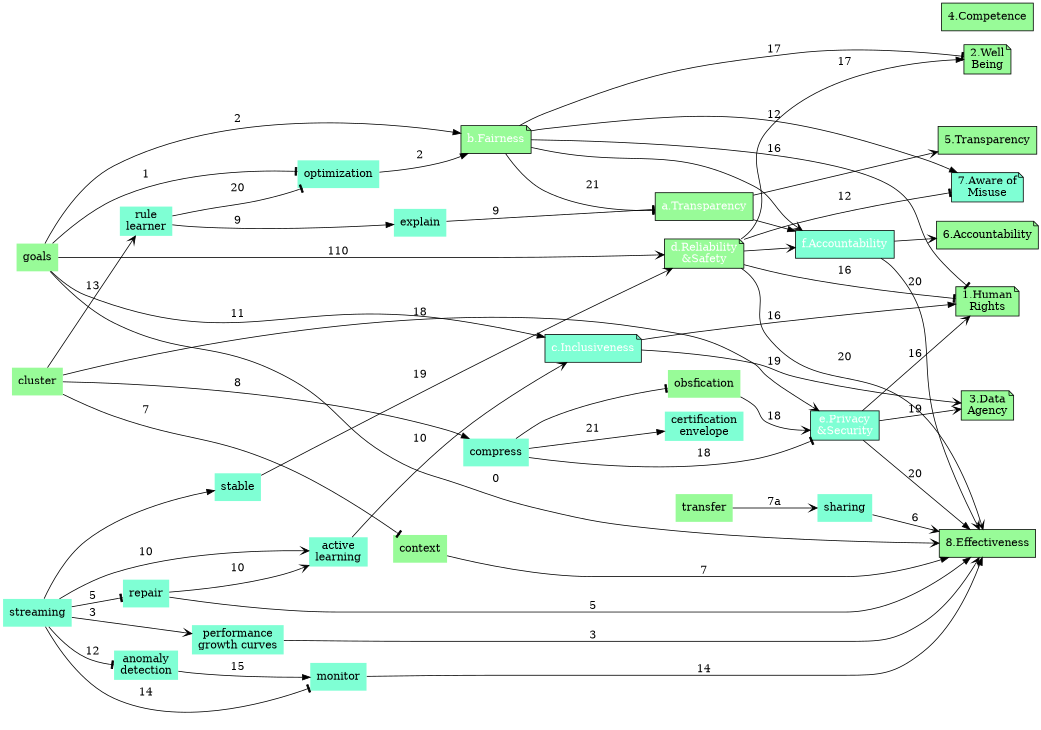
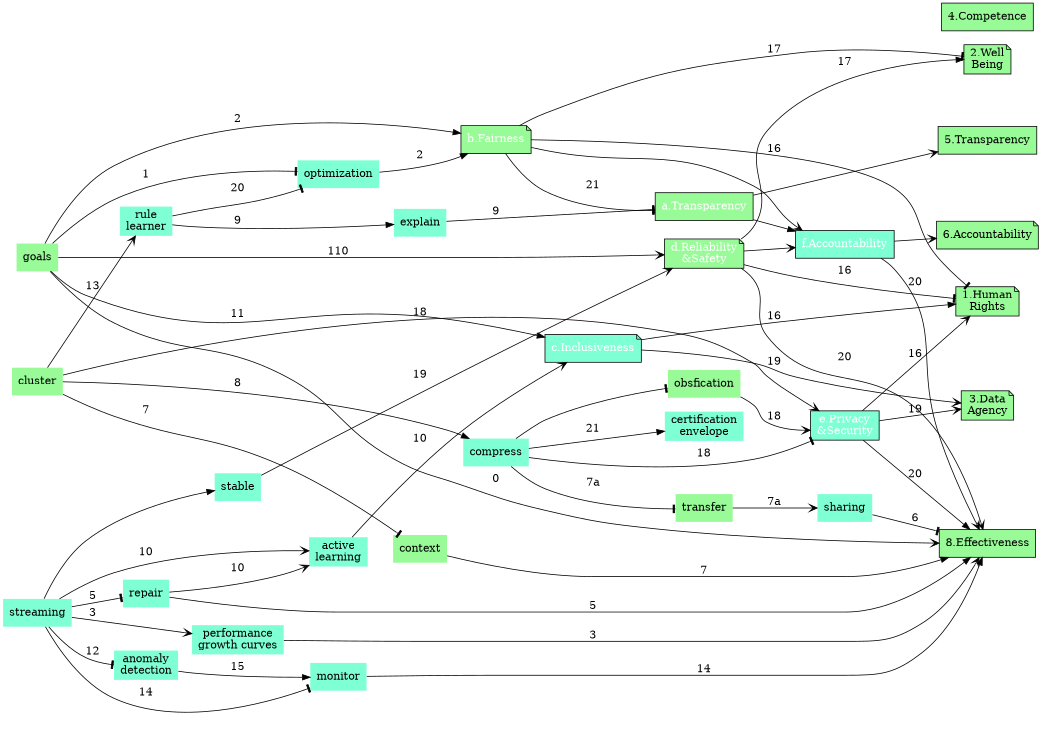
(987, 187) -> none
none -> (587, 501)
(904, 523) -> (904, 523)
